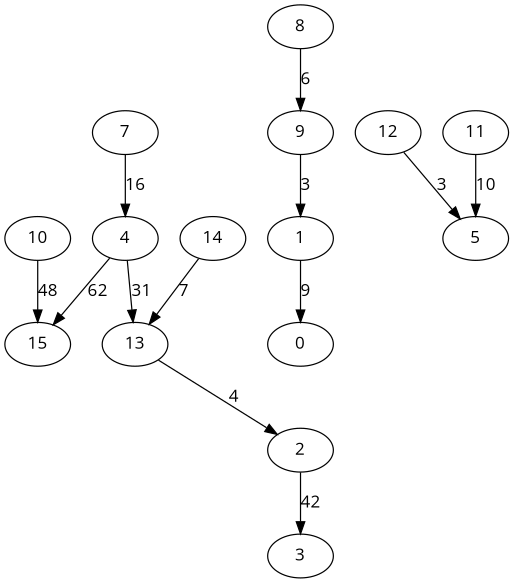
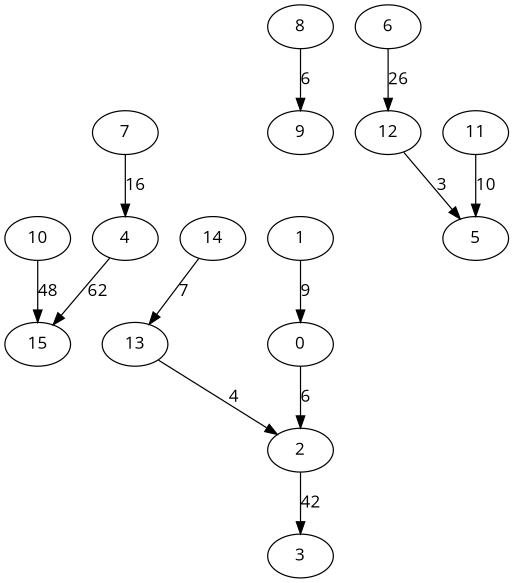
none -> (388, 27)
(301, 179) -> none
(130, 285) -> none
none -> (301, 391)
